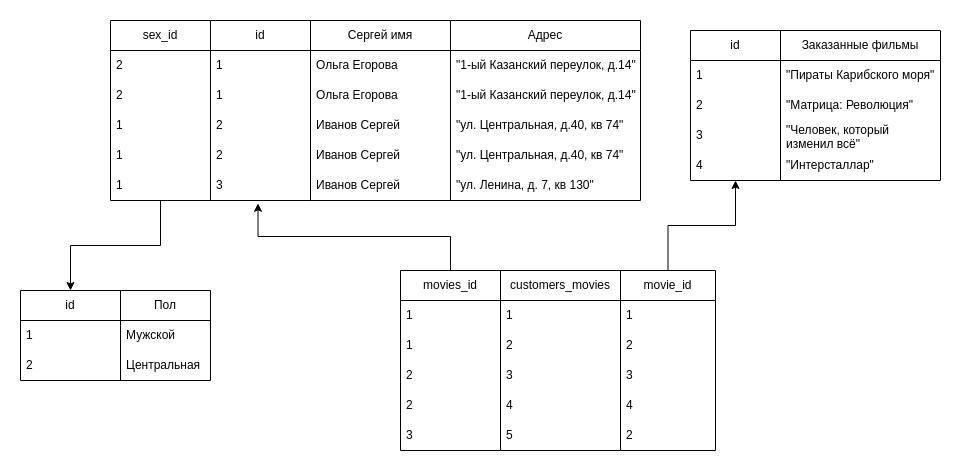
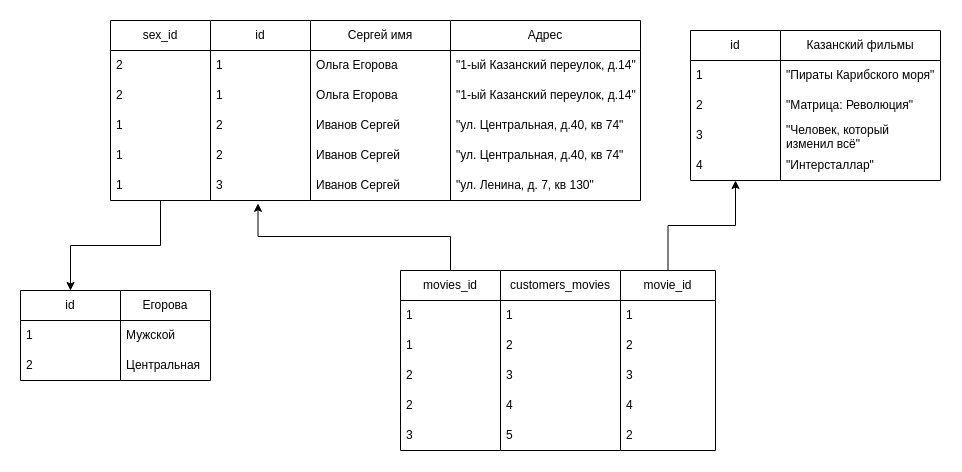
(861, 46) -> (861, 46)
(166, 306) -> (166, 306)
